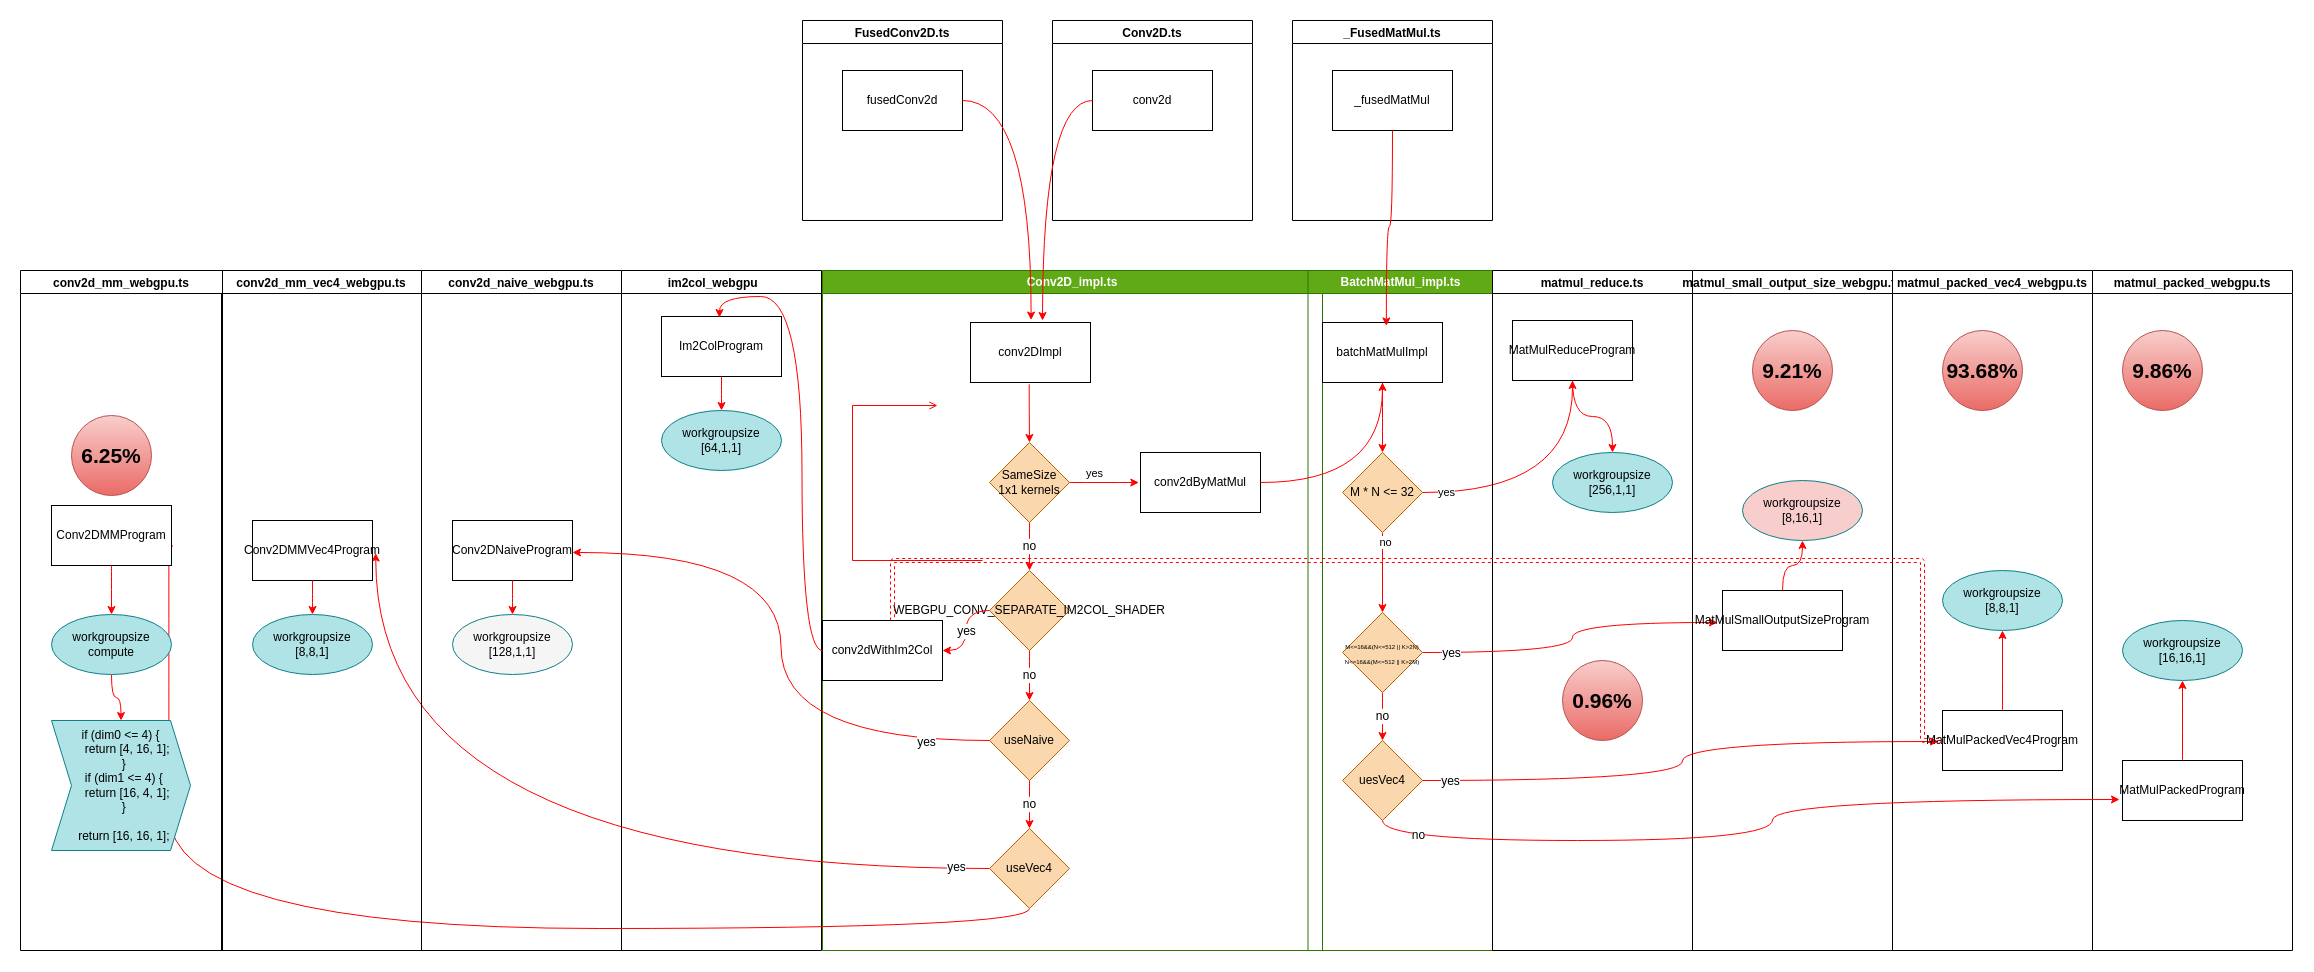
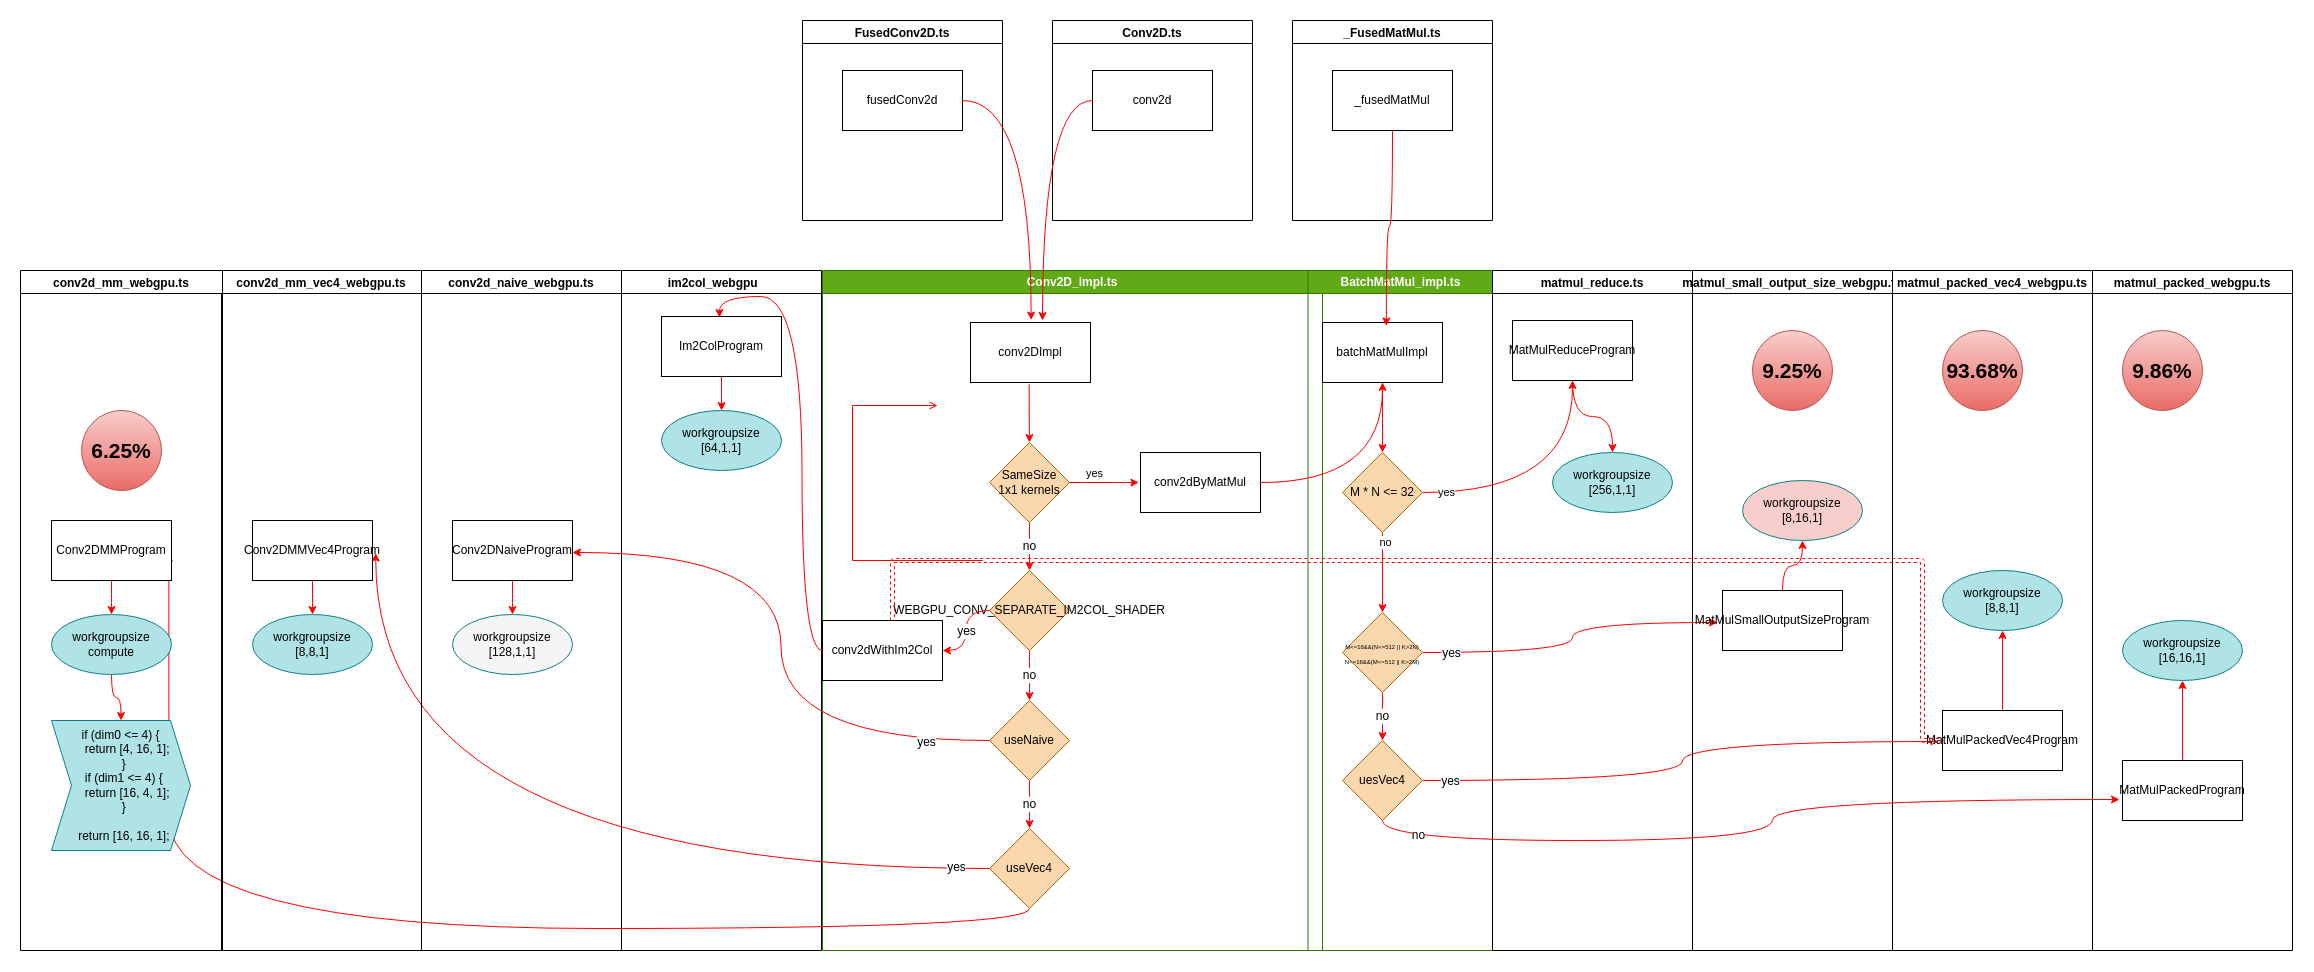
(1793, 371) -> (1793, 371)
(112, 456) -> (122, 451)
(112, 536) -> (112, 551)
(1603, 701) -> none
(1905, 742) -> (1905, 742)
